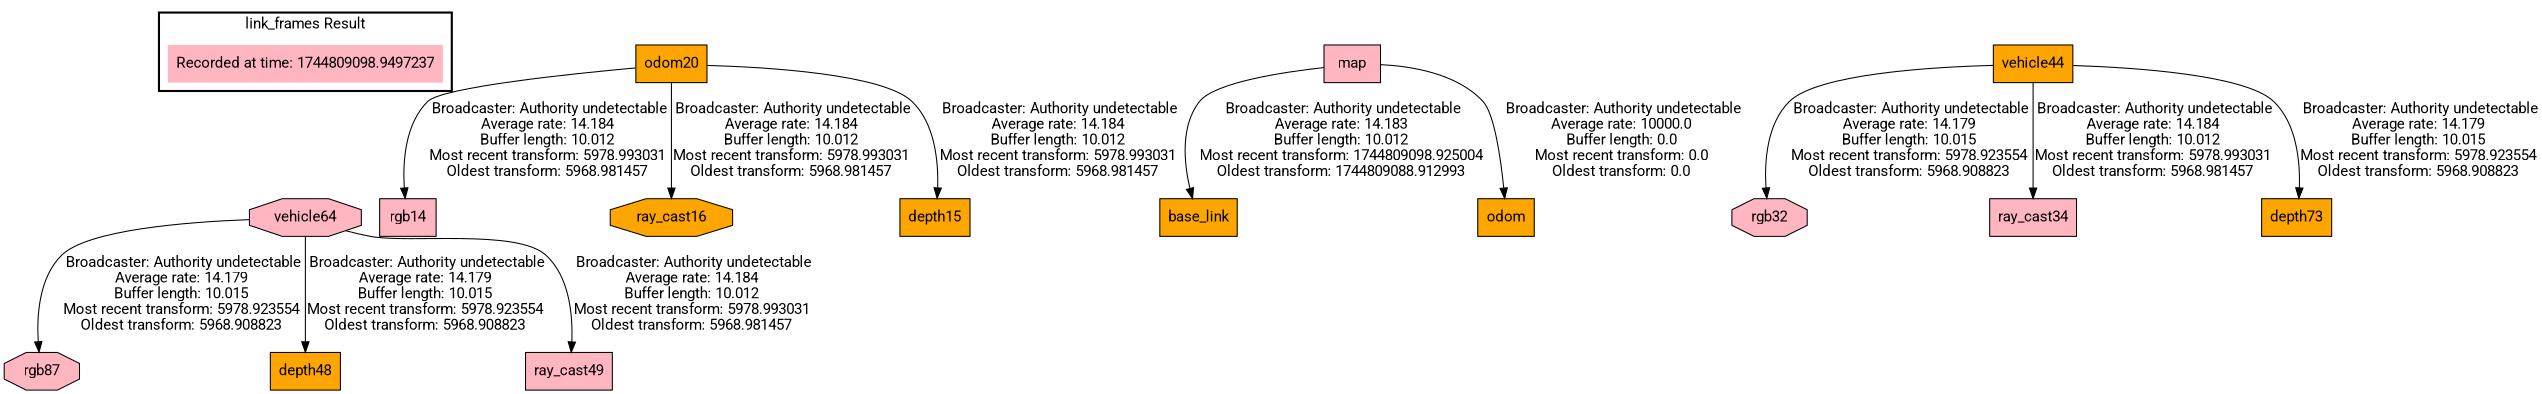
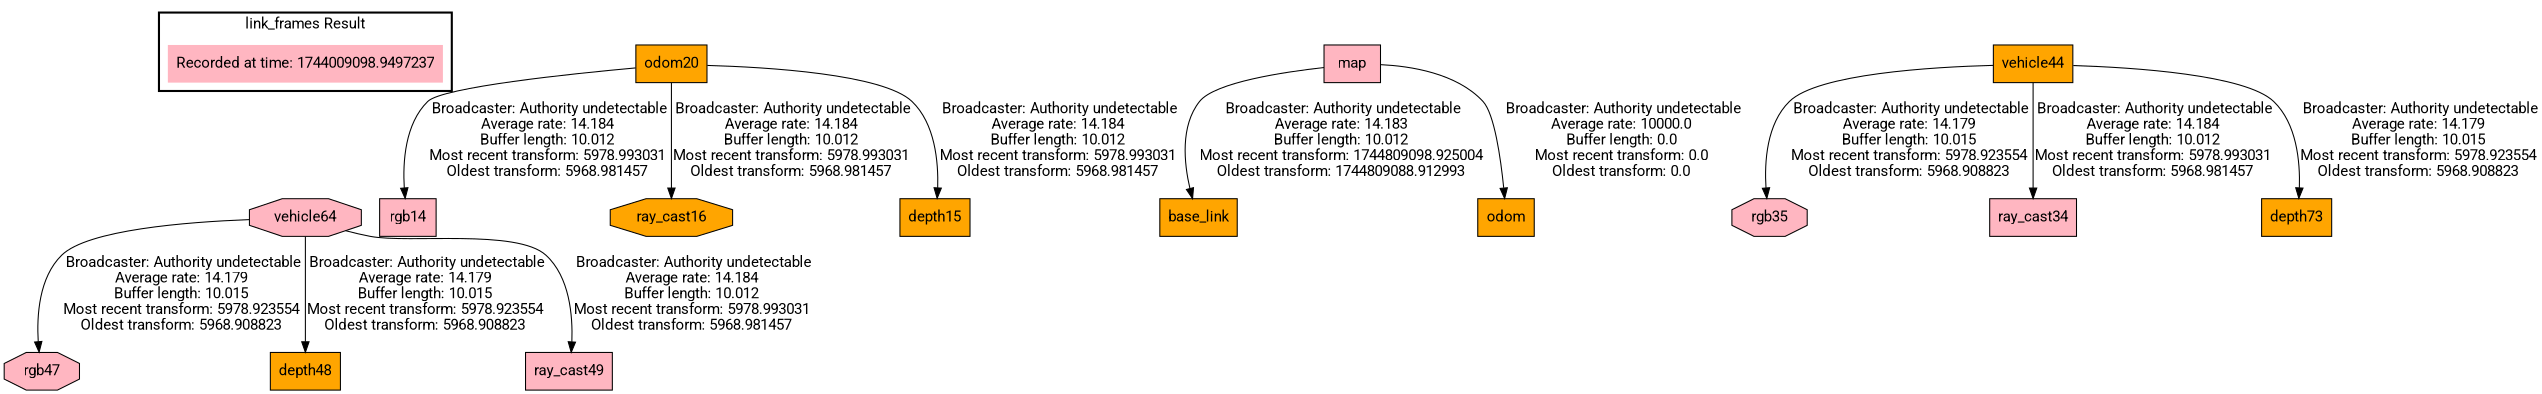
(305, 64) -> (305, 64)
(1770, 218) -> (1770, 218)
(42, 371) -> (42, 371)
